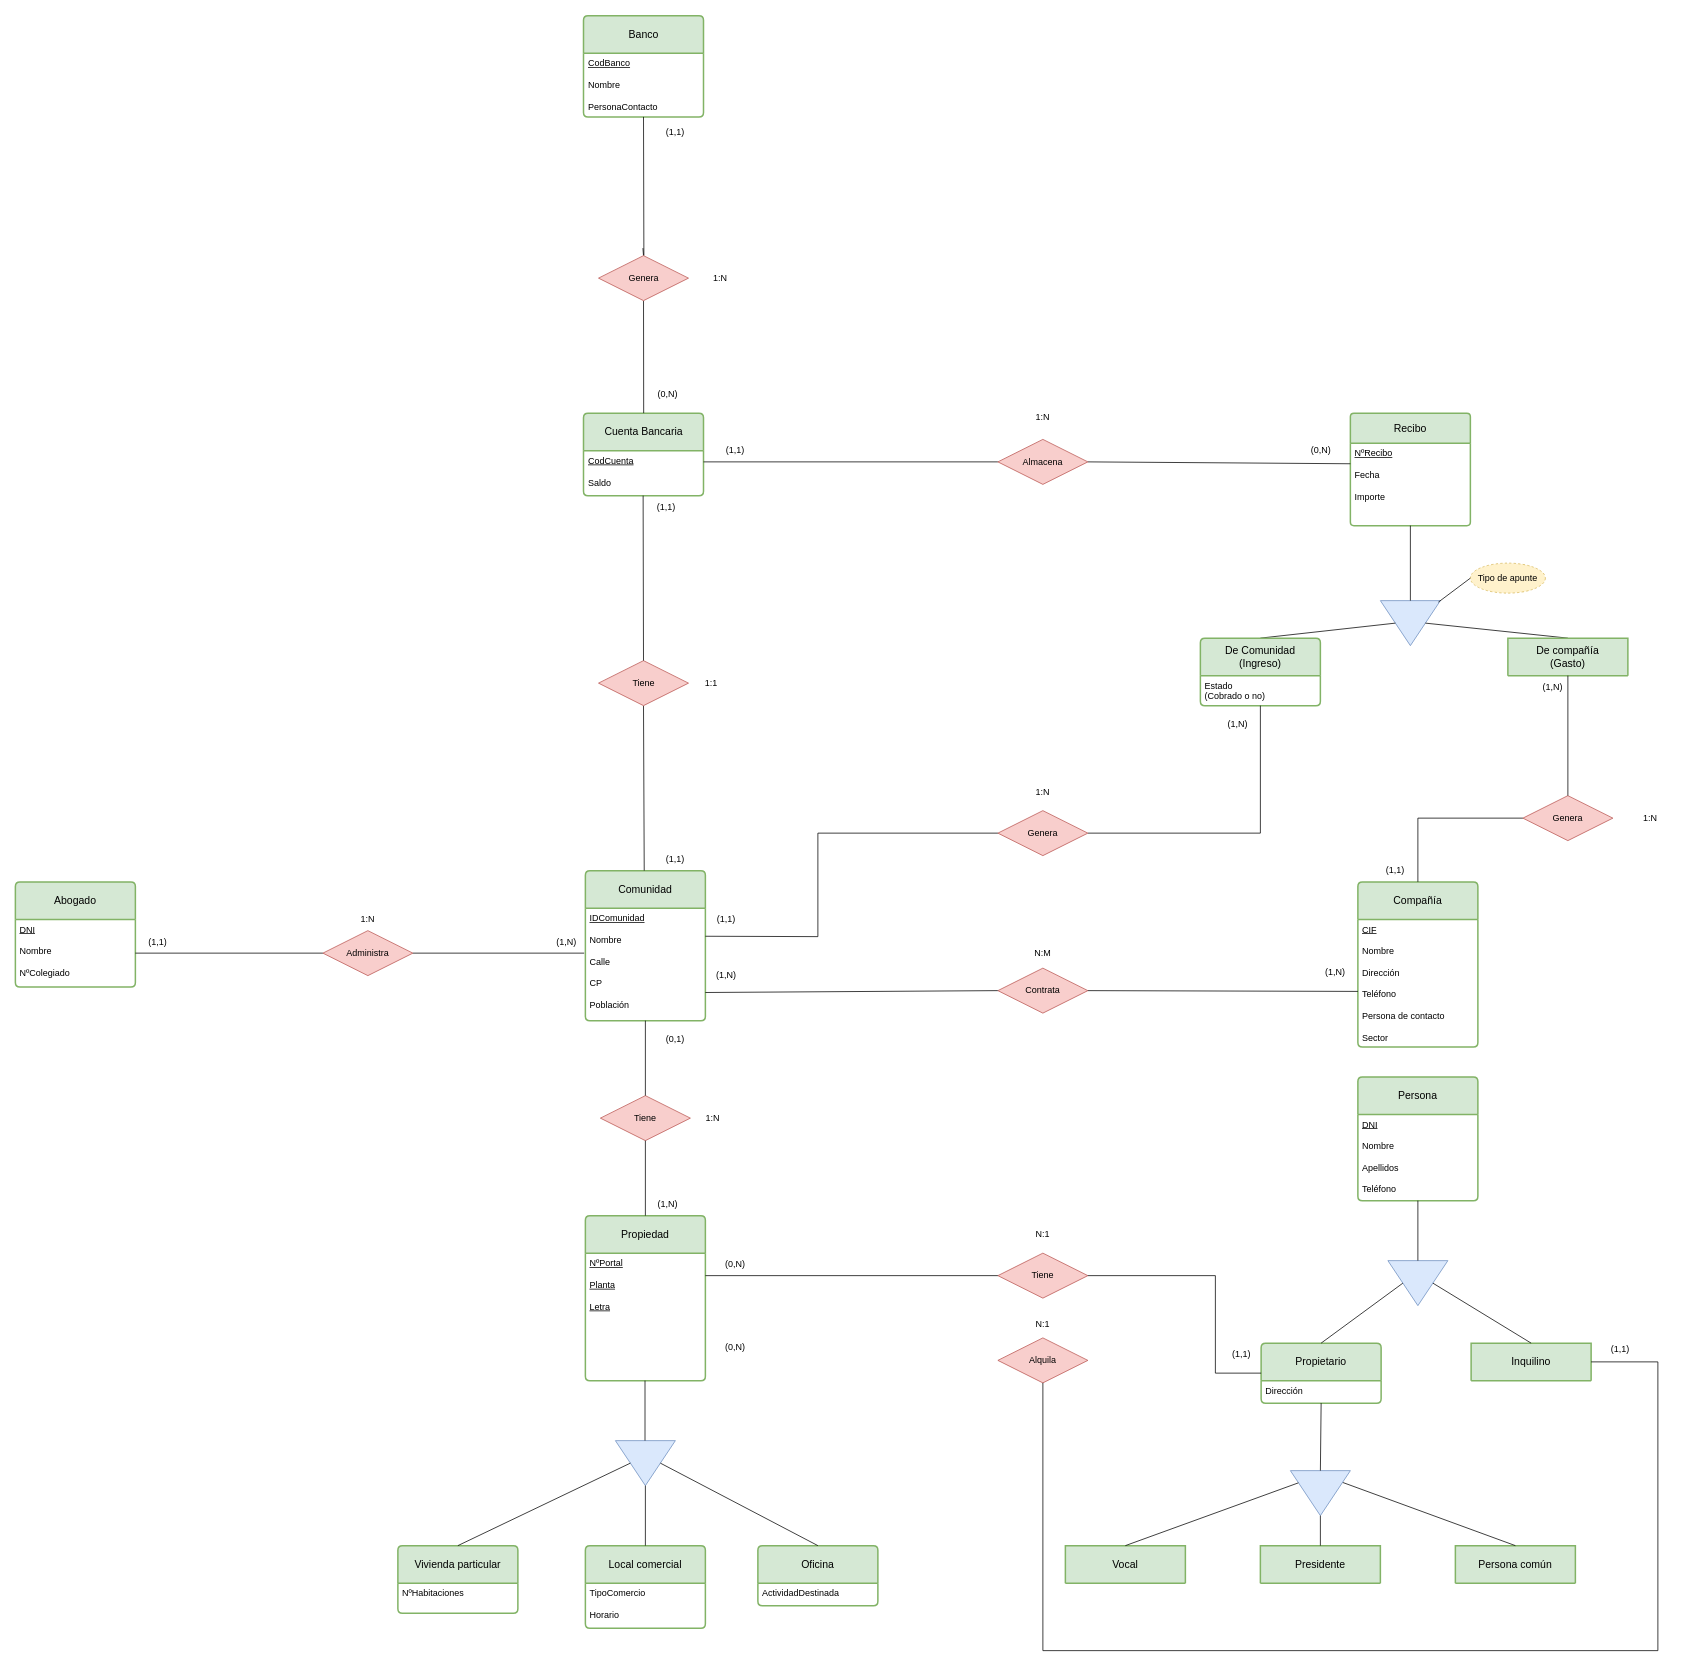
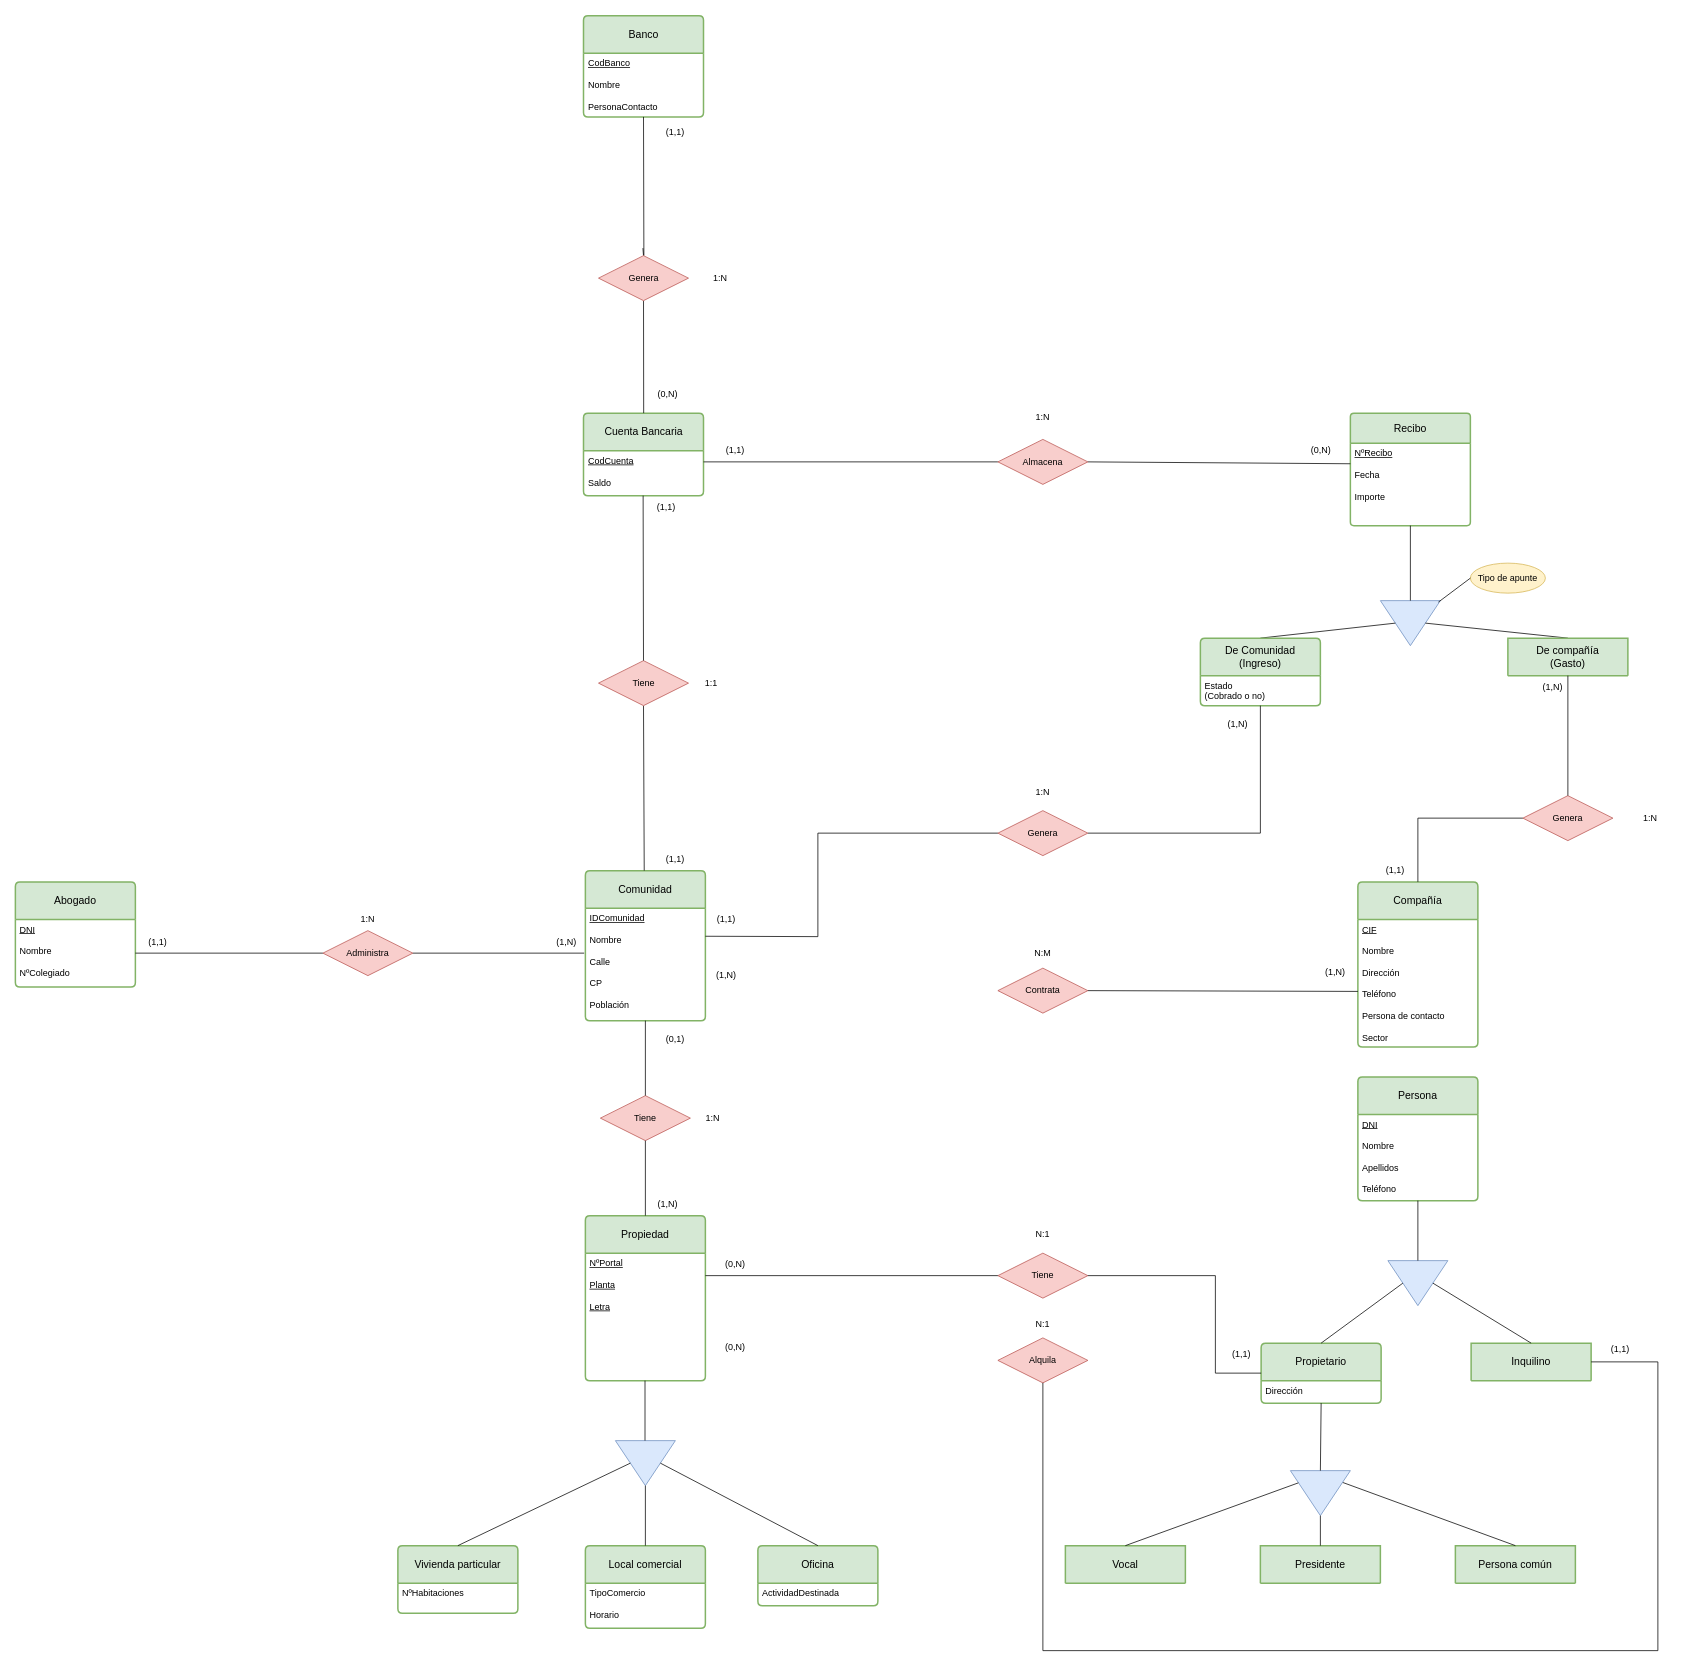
(1508, 578) -> (1508, 578)
(853, 991) -> none
